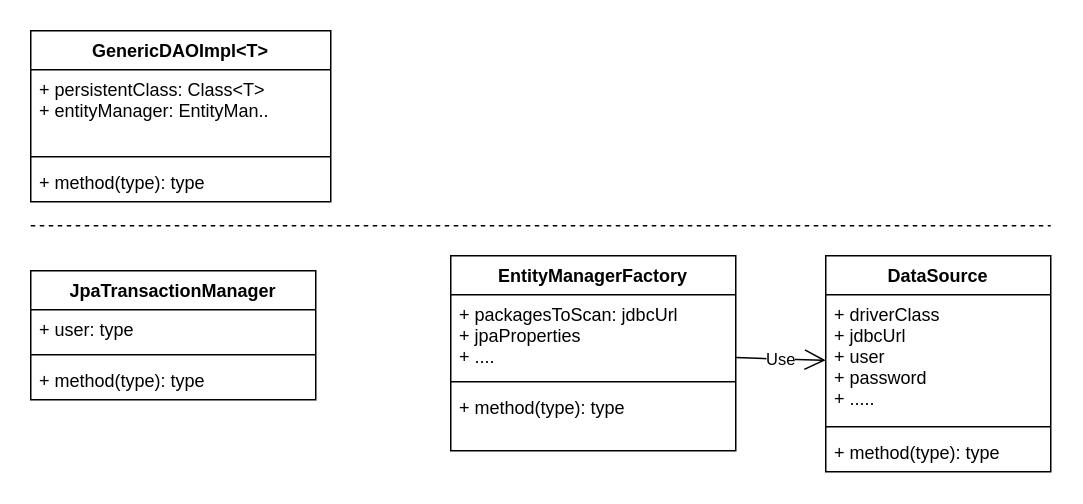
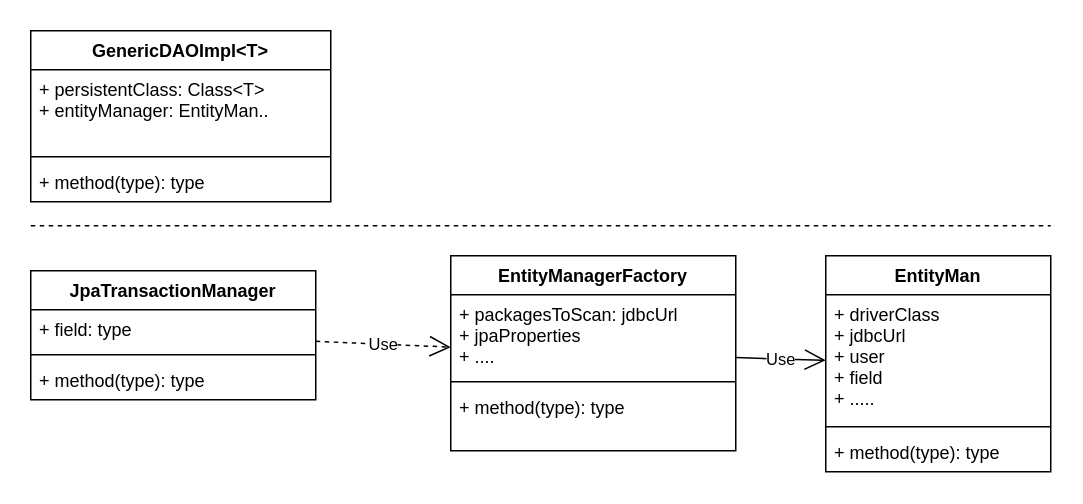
(938, 276) -> (938, 276)
(893, 315) -> (893, 315)
(92, 330) -> (93, 330)
none -> (382, 344)
